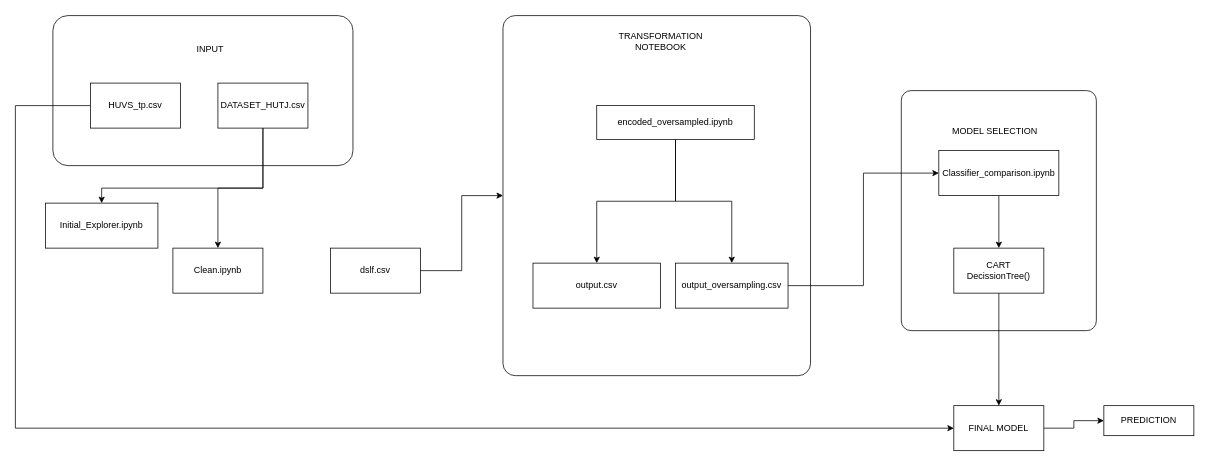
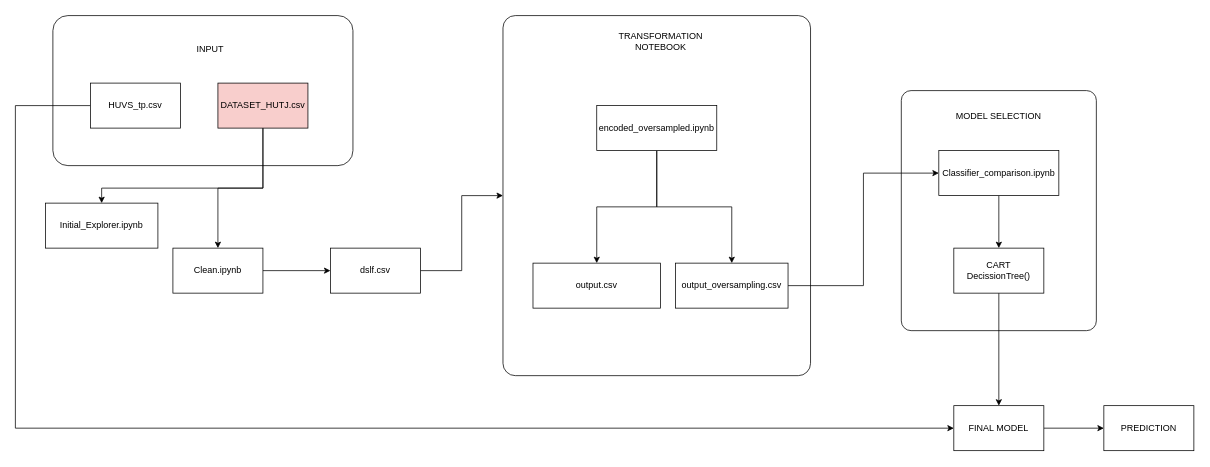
(263, 105) -> (263, 105)
(675, 122) -> (657, 128)
(995, 132) -> (999, 117)
none -> (294, 270)
(1149, 420) -> (1149, 428)
